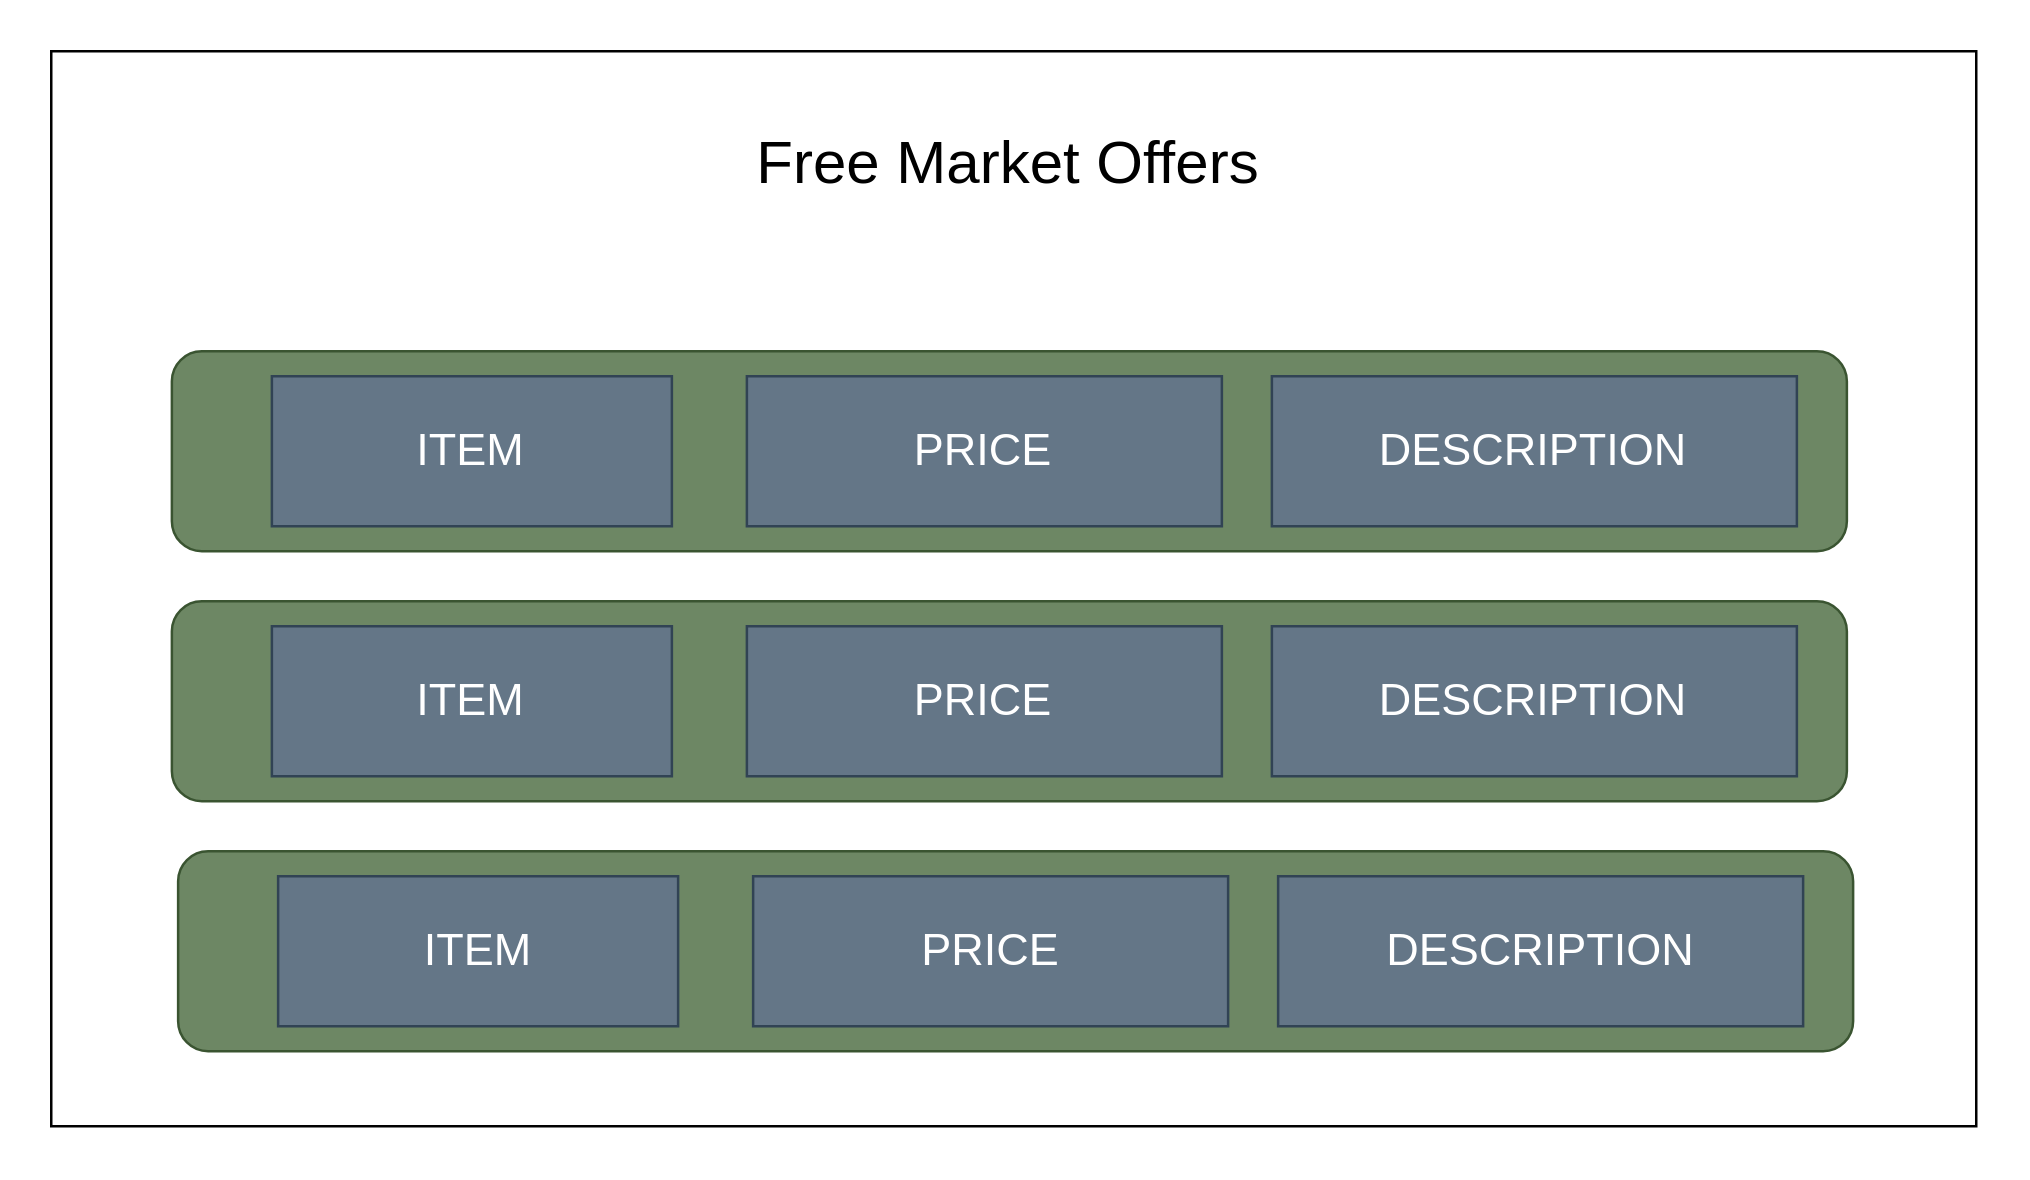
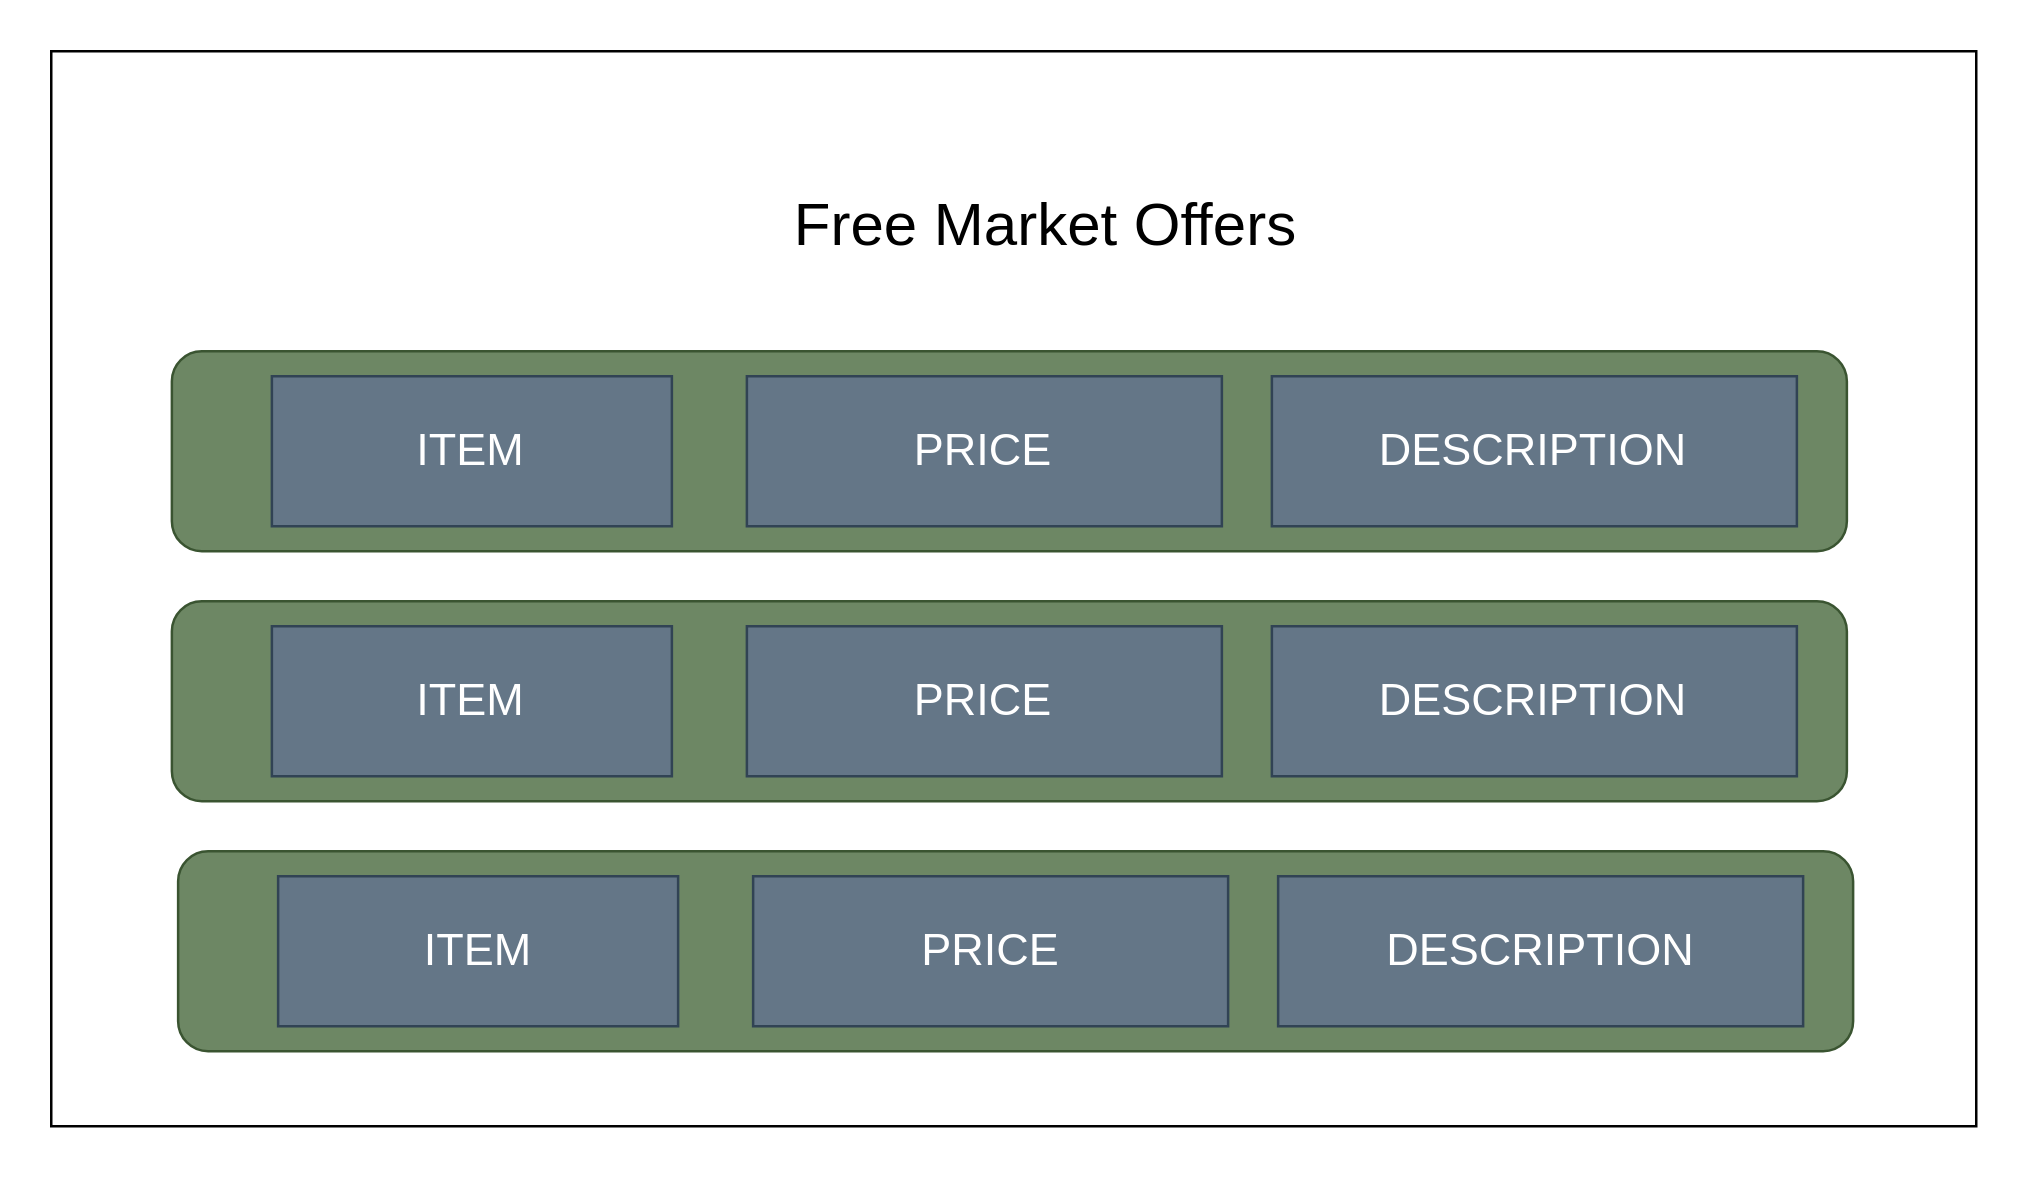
(1009, 164) -> (1047, 226)
